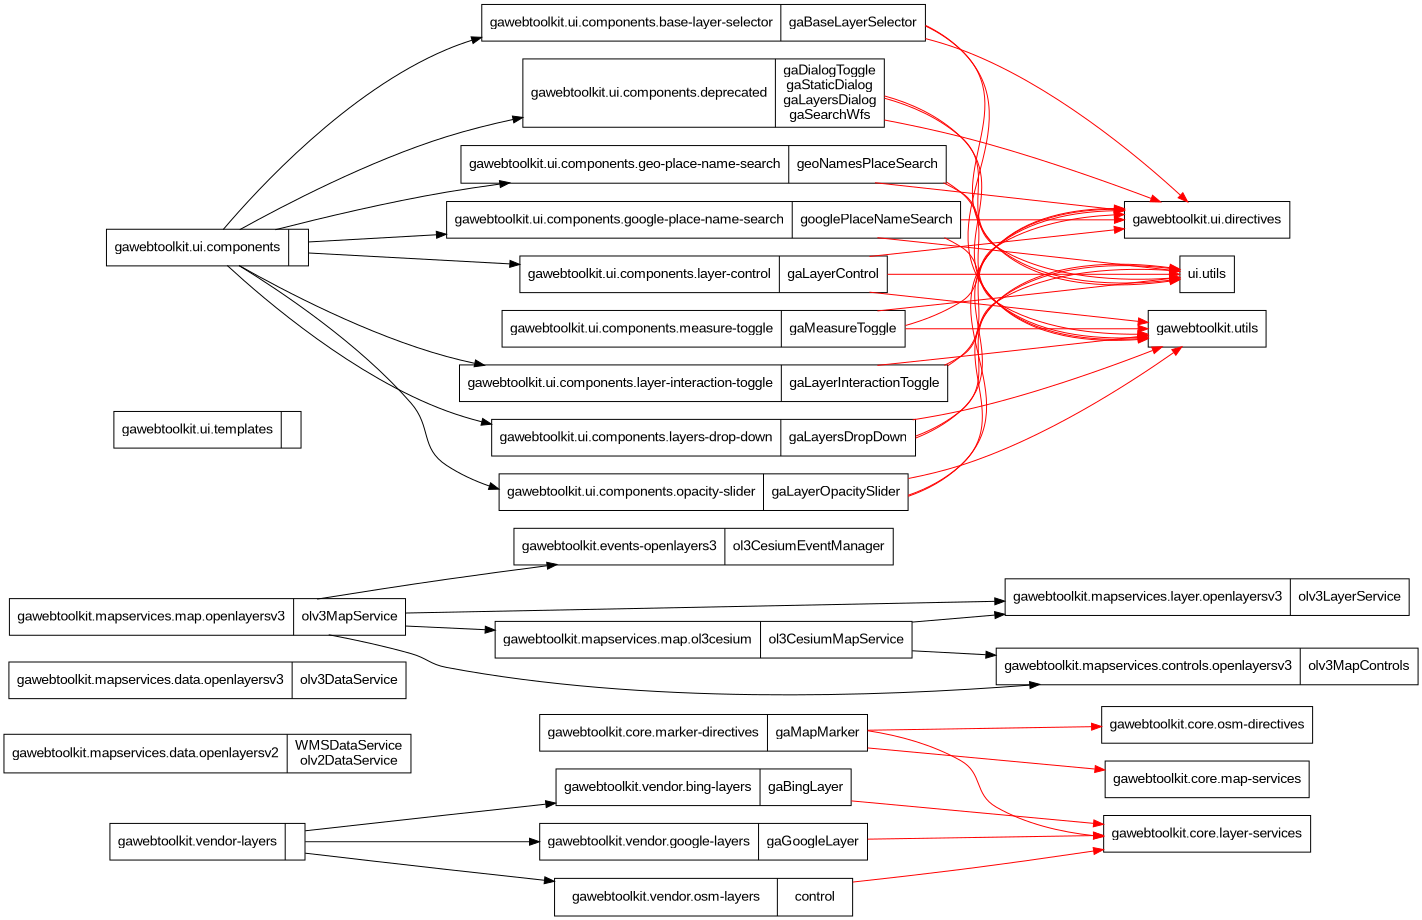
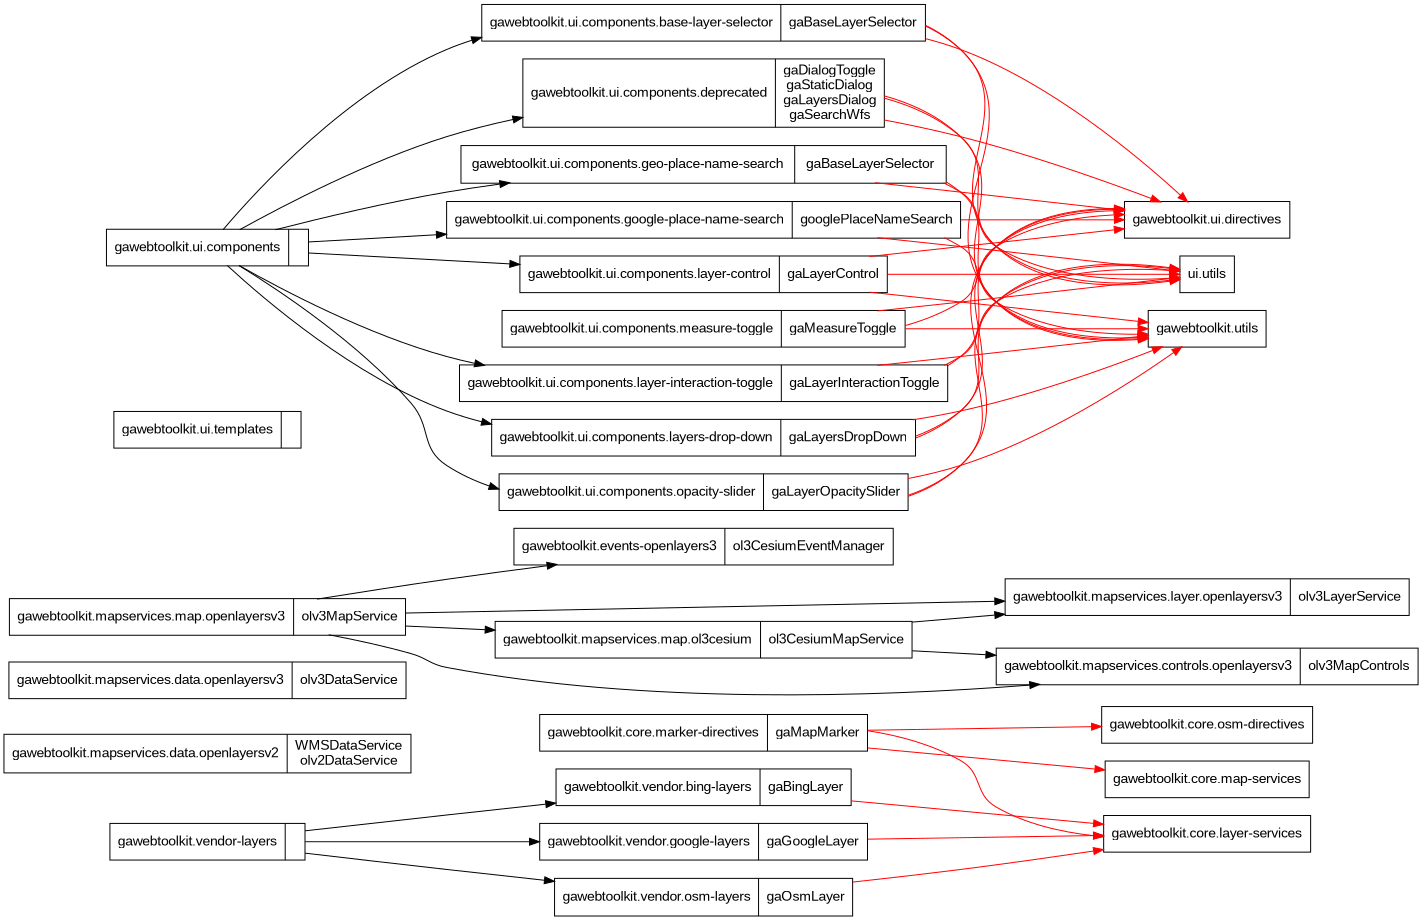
(867, 164) -> (870, 164)
(815, 897) -> (806, 897)
